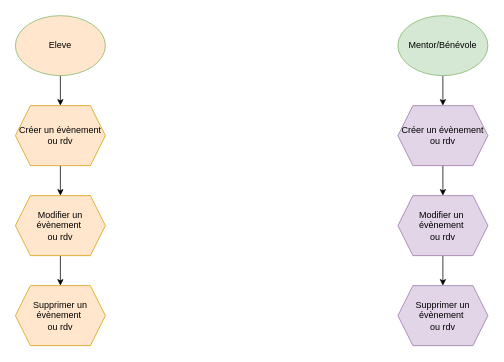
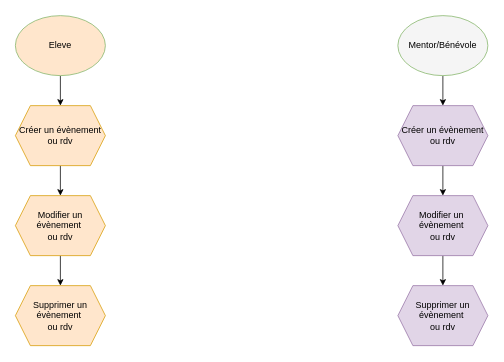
(443, 45) -> (443, 45)
